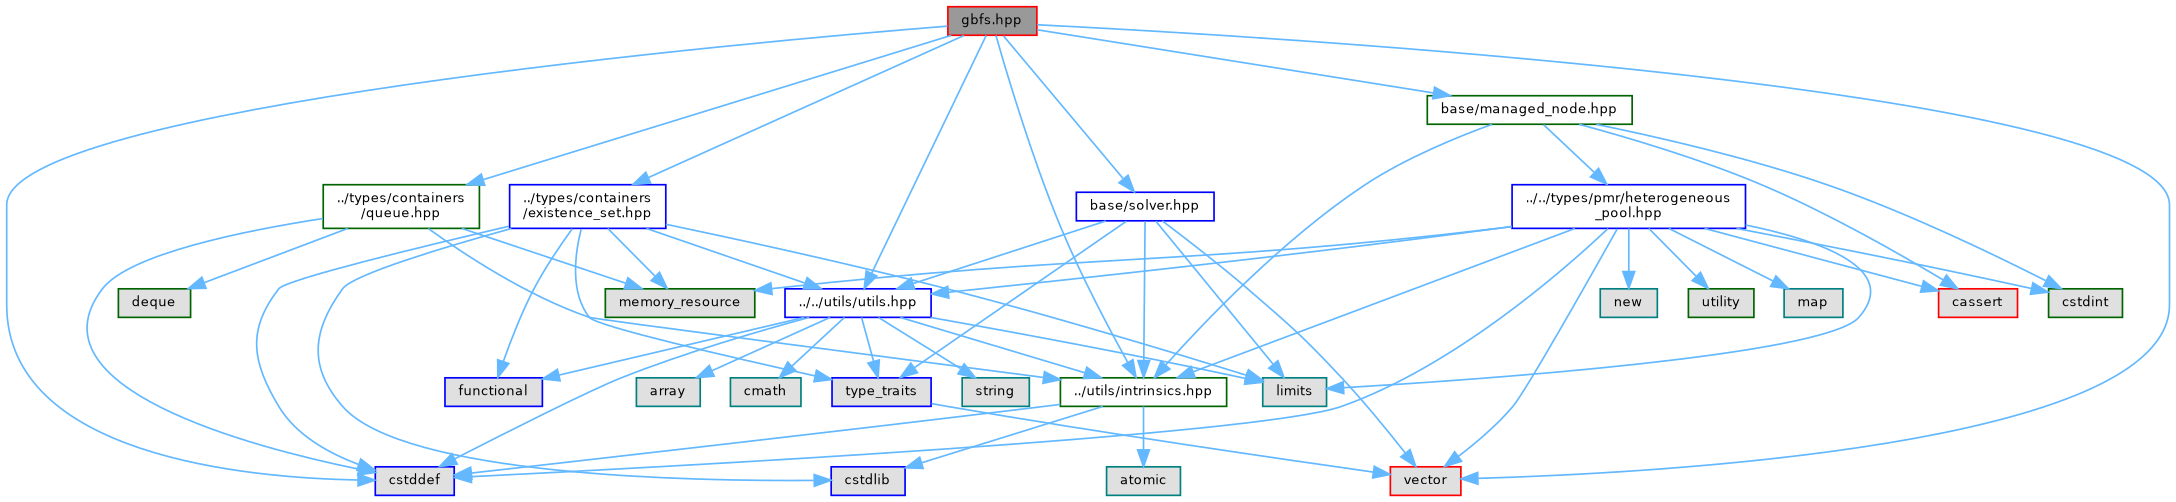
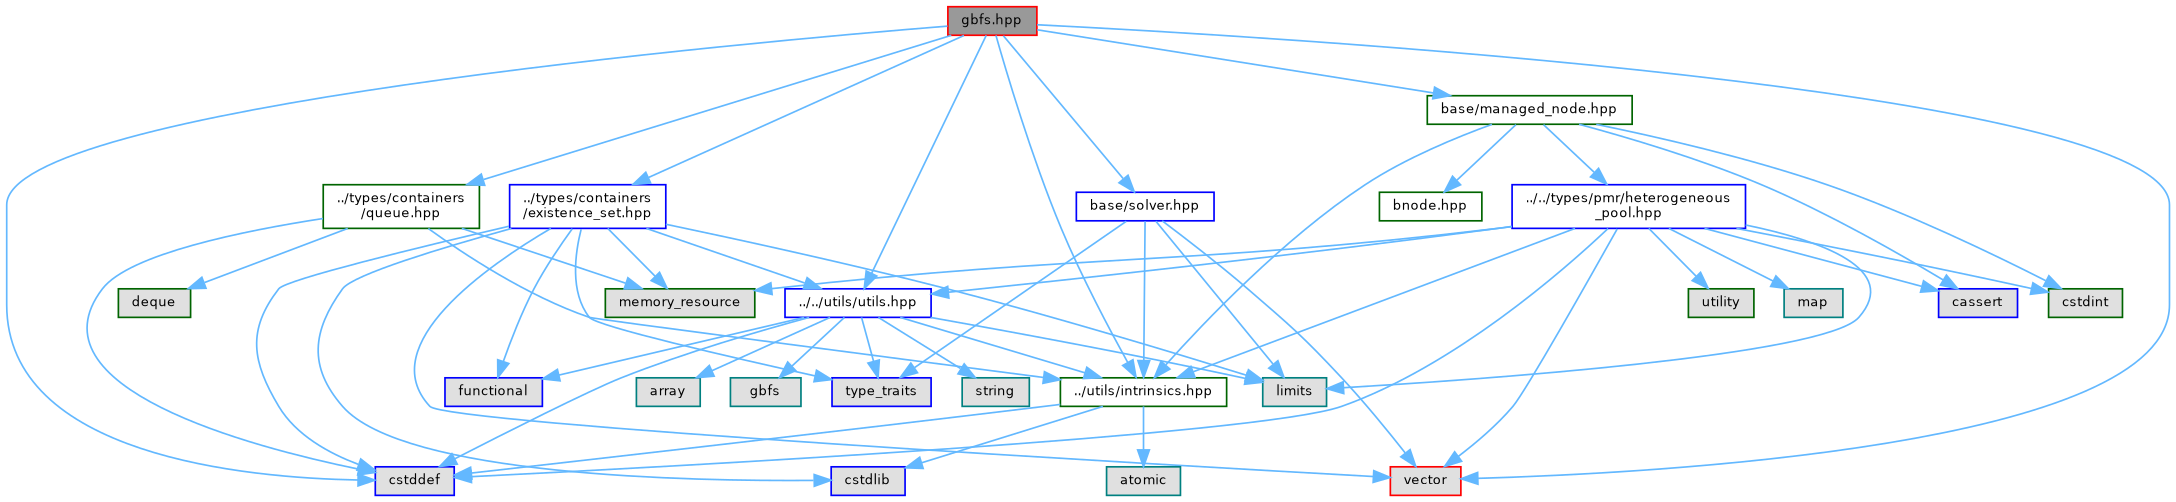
none -> (1431, 207)
(1010, 252) -> none
(1629, 303) -> none
(1978, 303) -> (1978, 303)
(766, 392) -> (766, 392)
(1174, 443) -> (839, 444)
